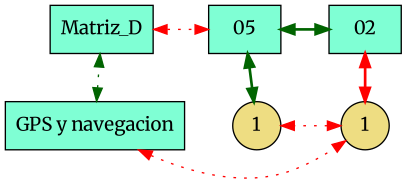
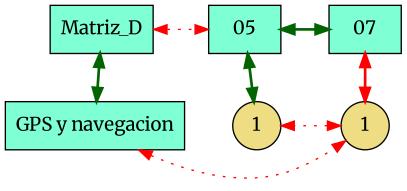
(365, 29) -> (365, 29)
(98, 77) -> (98, 77)
